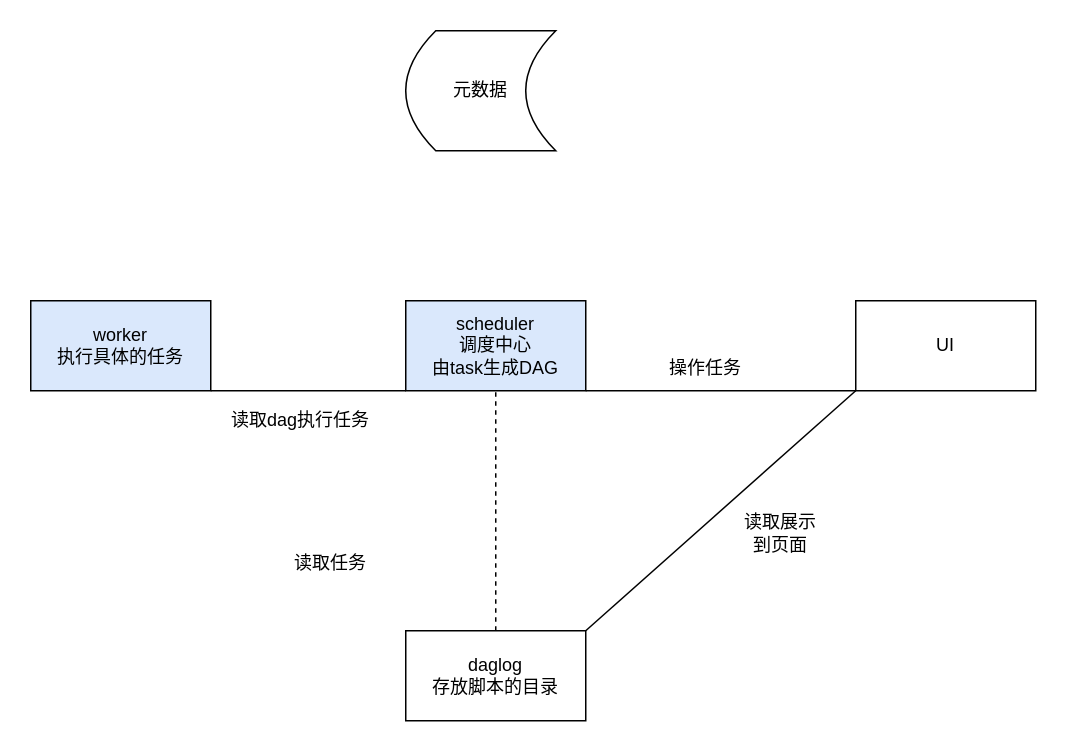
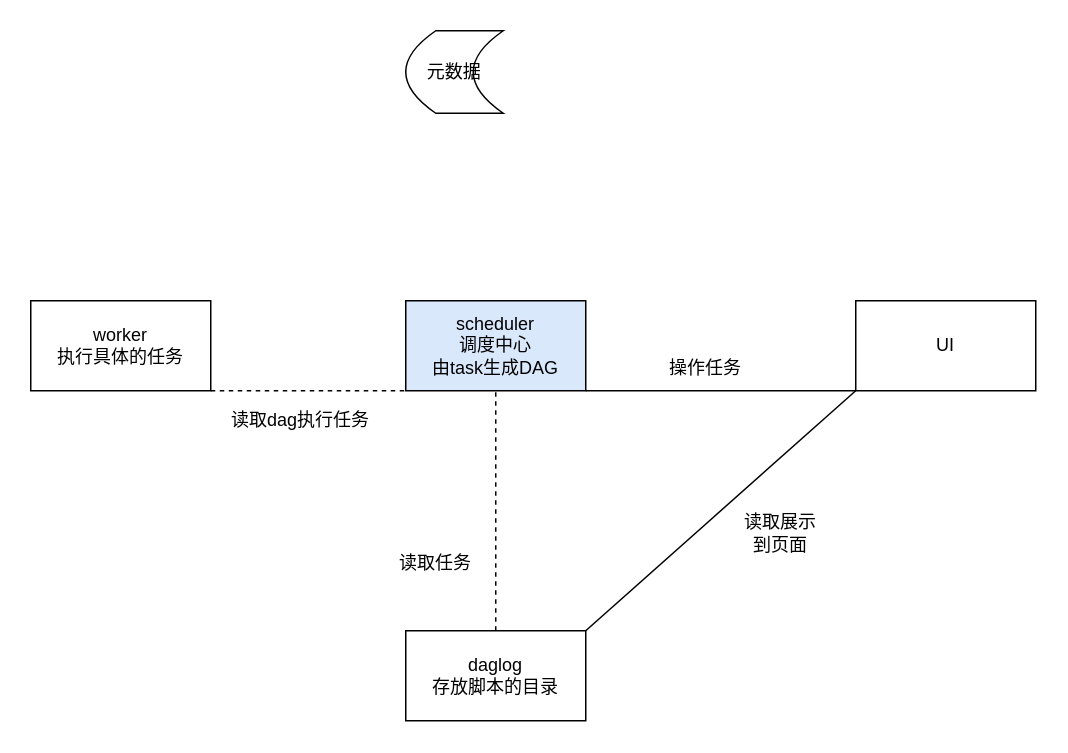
(481, 91) -> (455, 72)
(121, 346) -> (121, 346)
(309, 391) -> (309, 391)
(331, 563) -> (436, 563)
